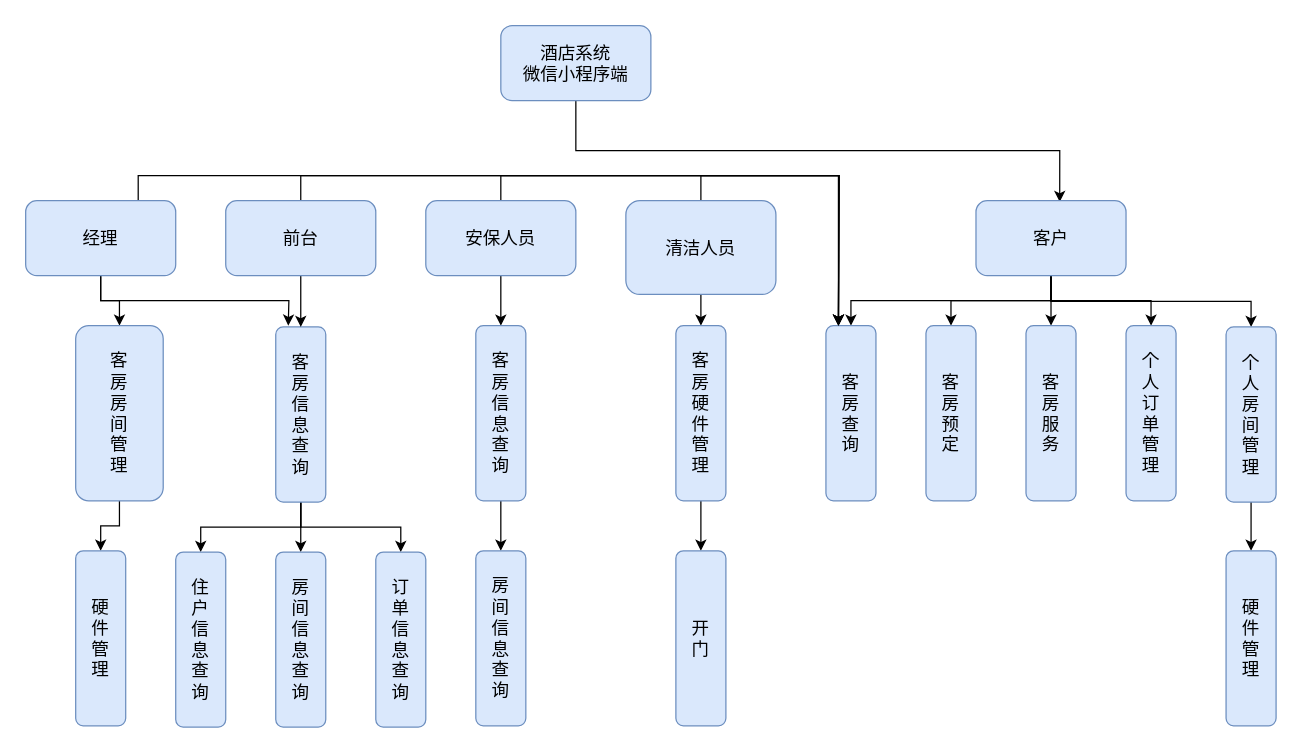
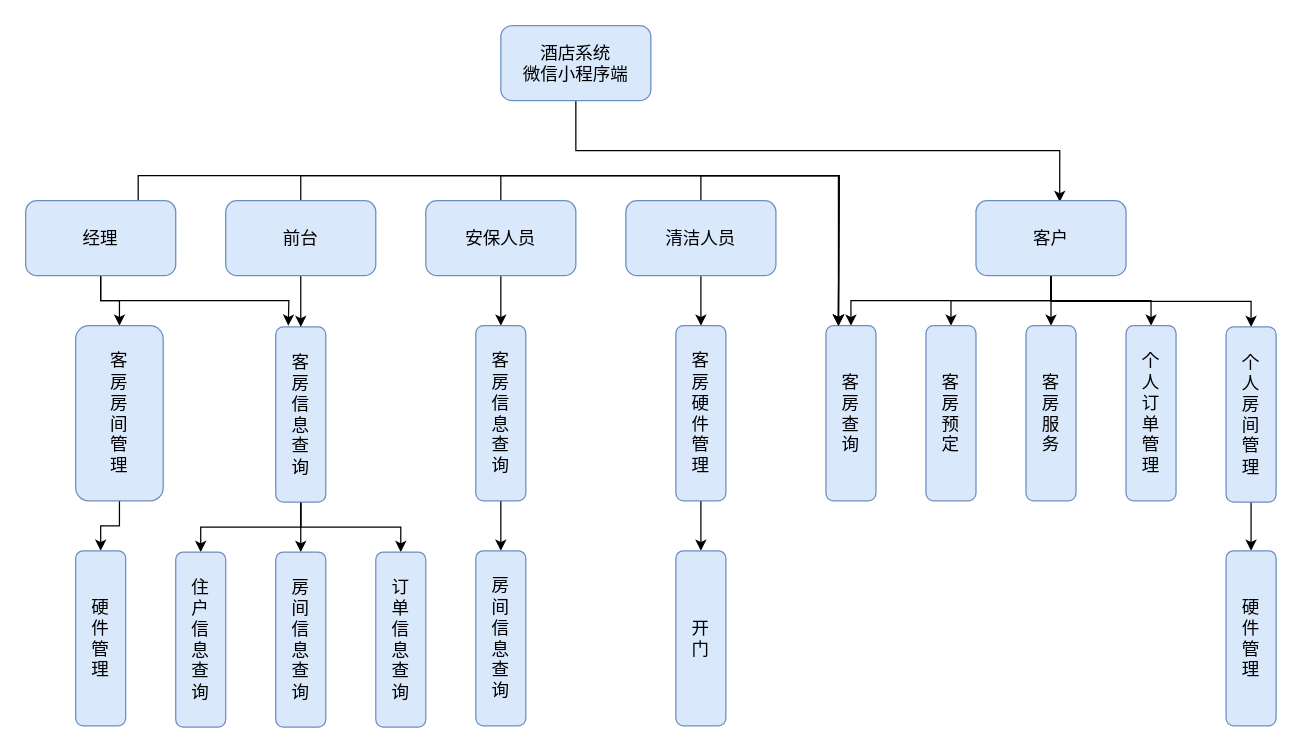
(701, 248) -> (701, 238)
